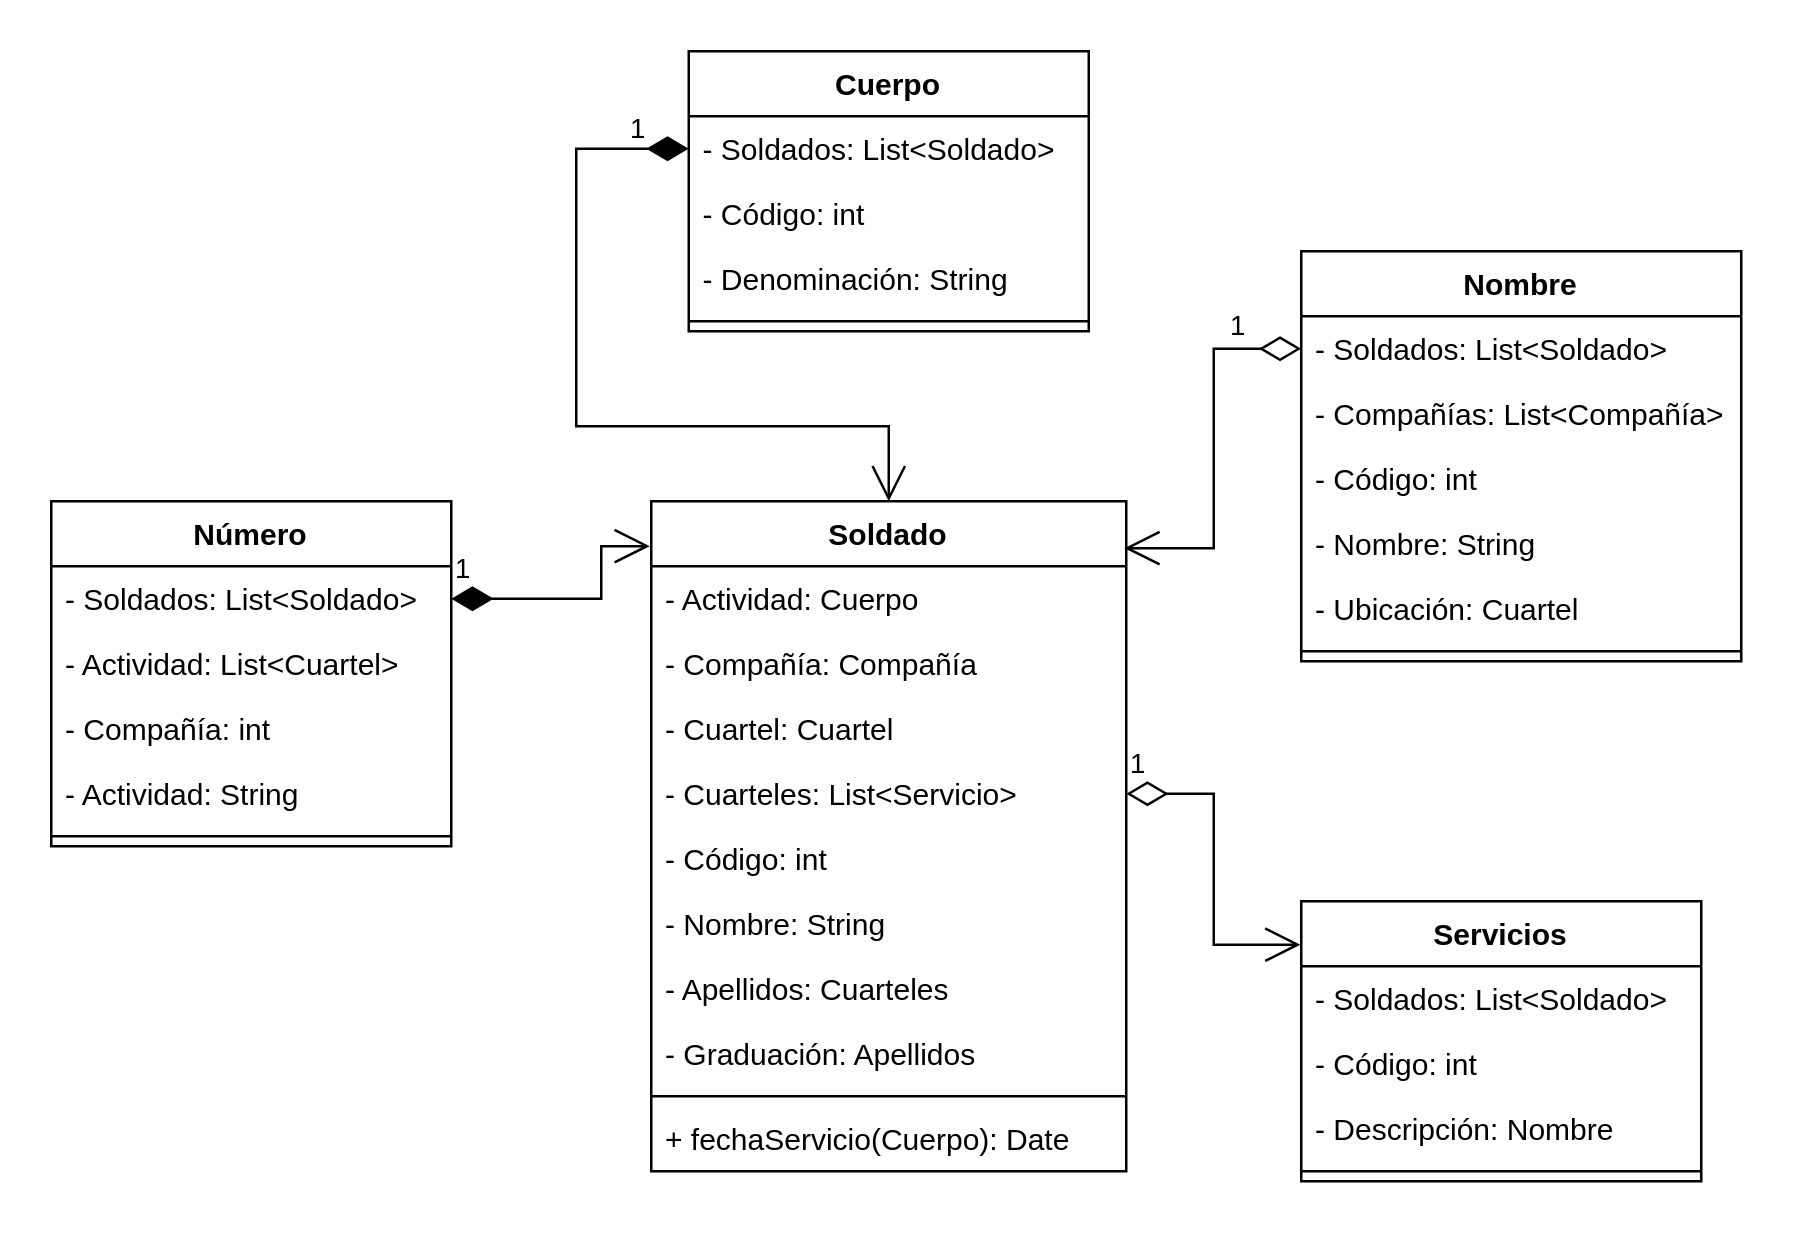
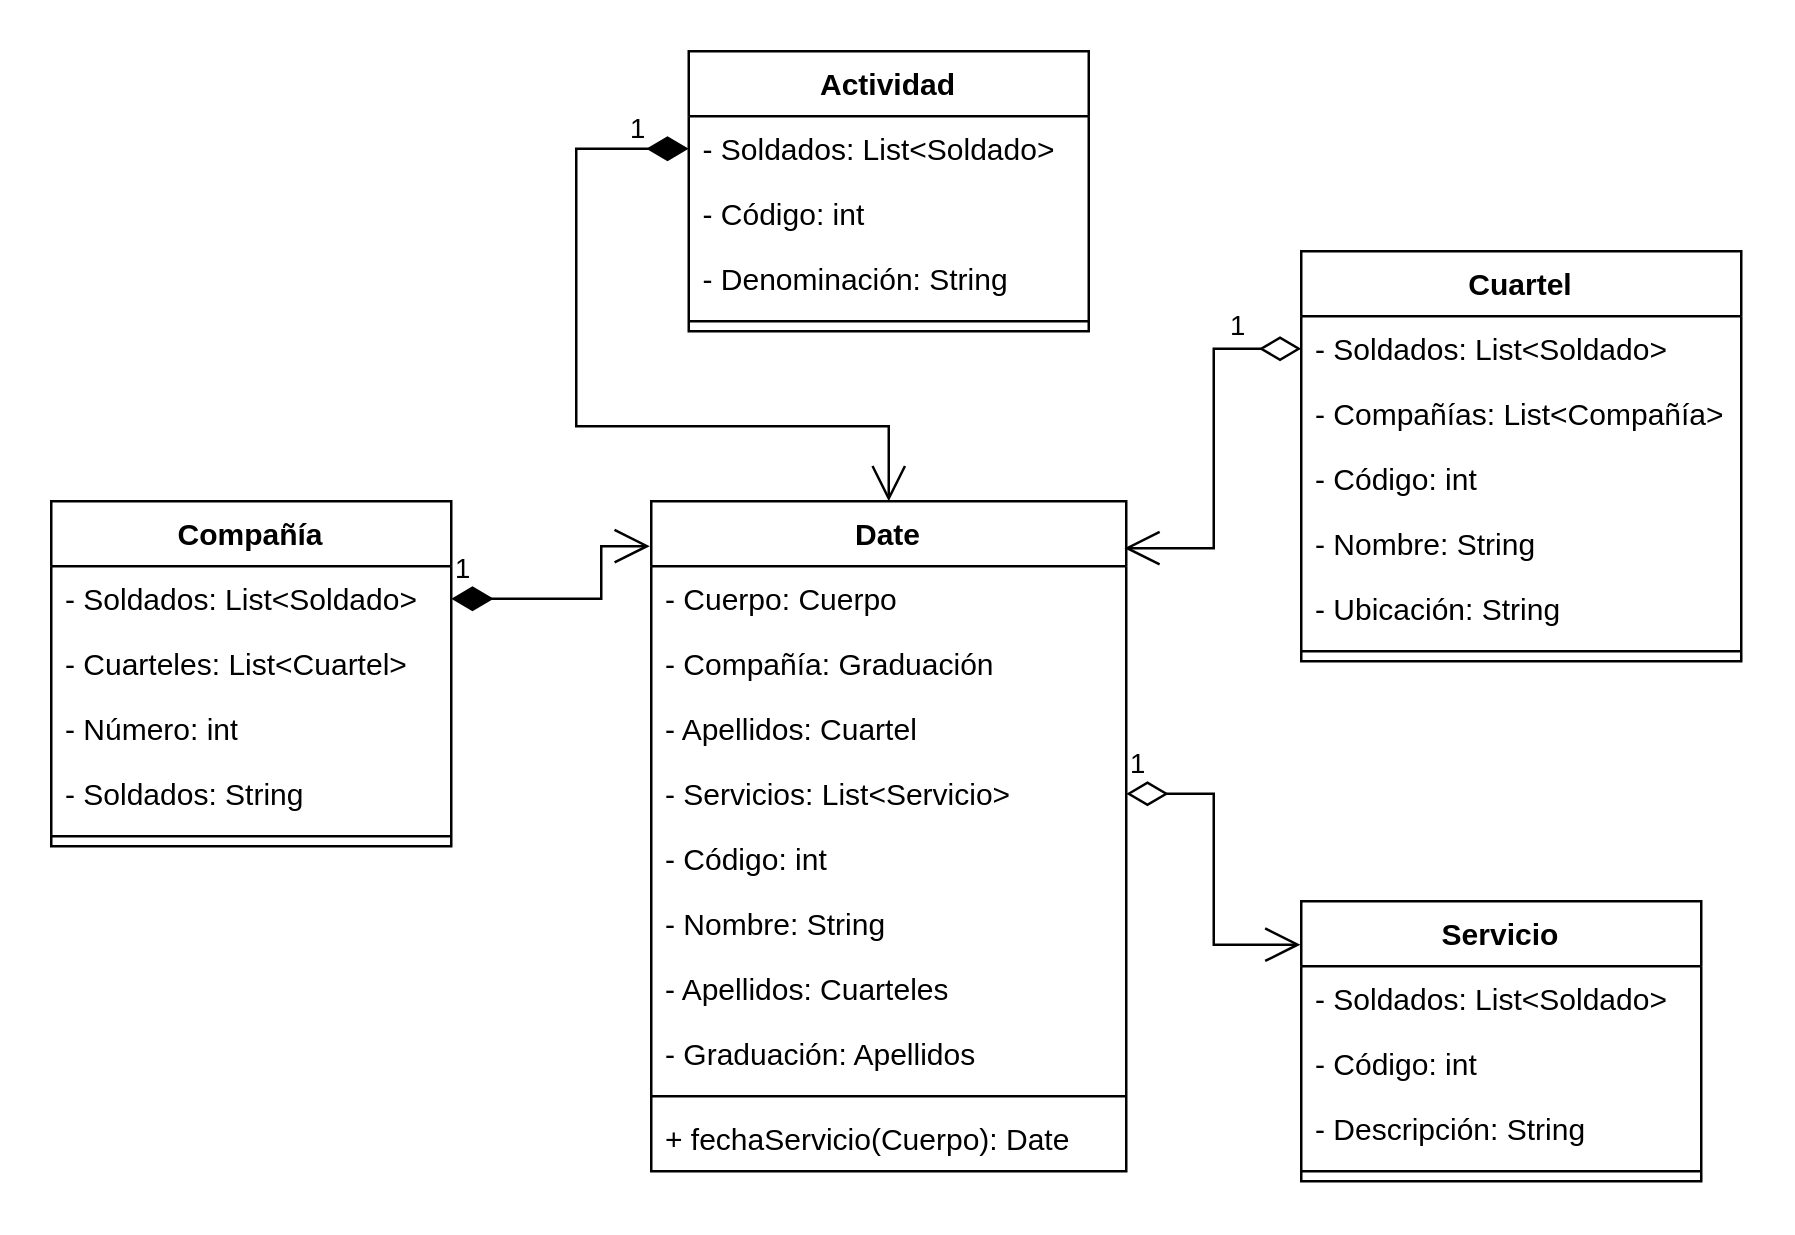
(889, 87) -> (889, 87)
(1521, 287) -> (1521, 287)
(251, 537) -> (251, 537)
(889, 537) -> (889, 537)
(806, 602) -> (789, 602)
(1461, 612) -> (1452, 612)
(823, 667) -> (835, 667)
(254, 685) -> (254, 685)
(177, 732) -> (160, 732)
(798, 732) -> (807, 732)
(202, 797) -> (198, 797)
(866, 797) -> (862, 797)
(1501, 937) -> (1501, 937)
(1473, 1132) -> (1469, 1132)
